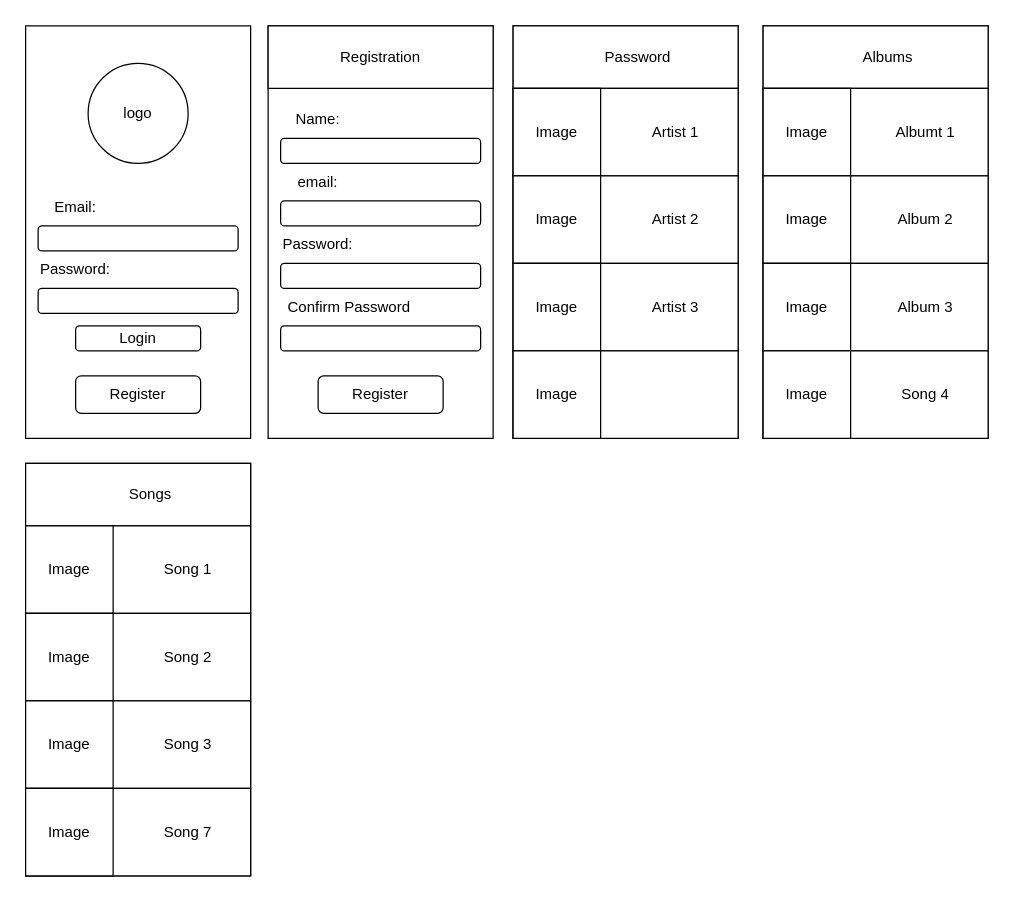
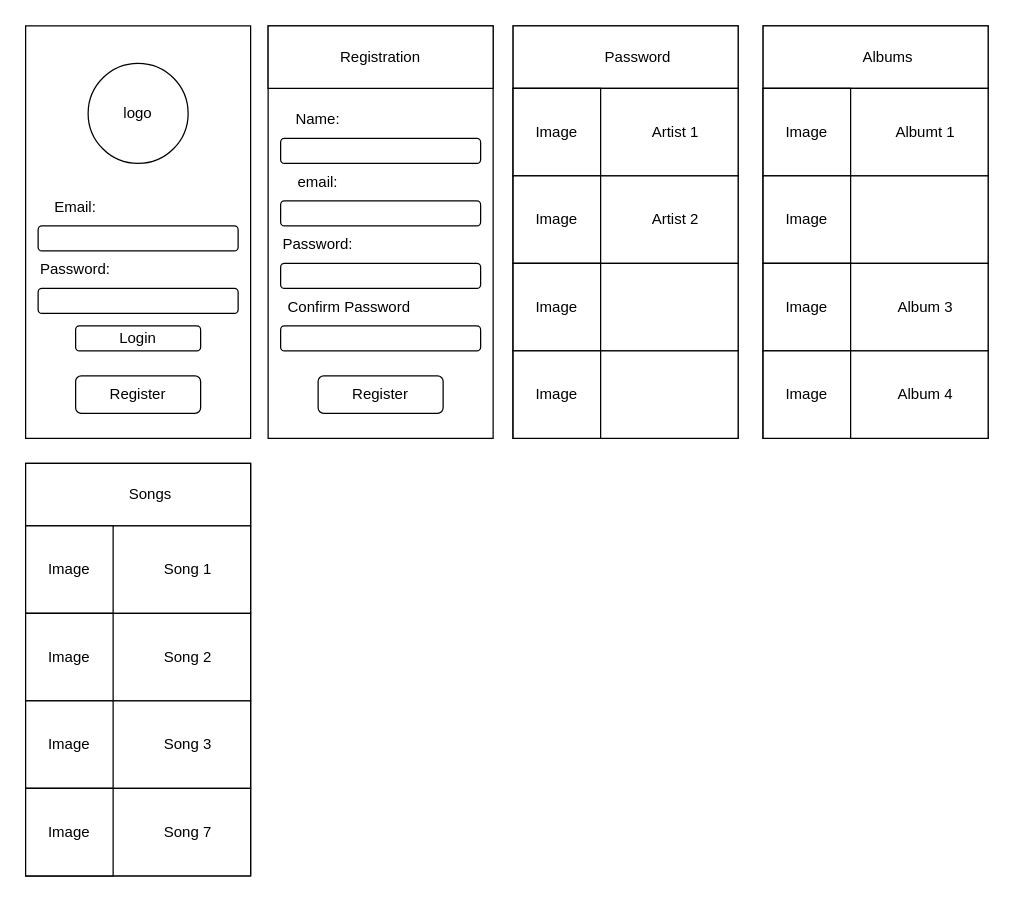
(926, 219) -> none
(676, 307) -> none
(926, 394) -> (926, 394)
